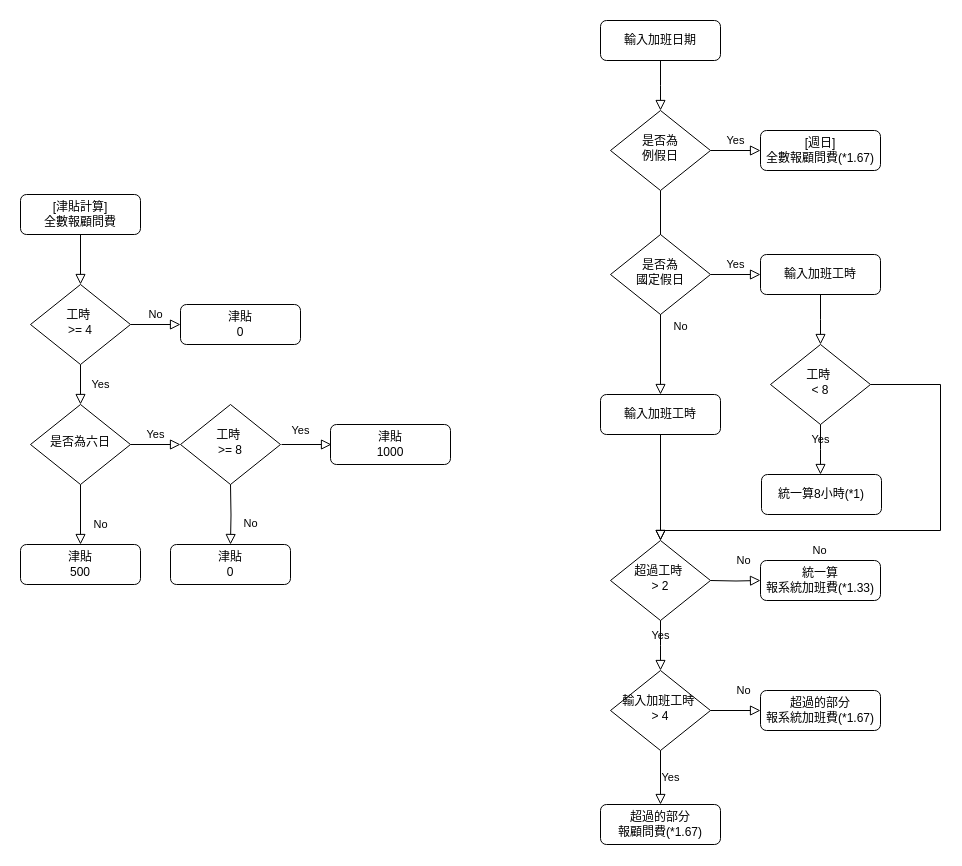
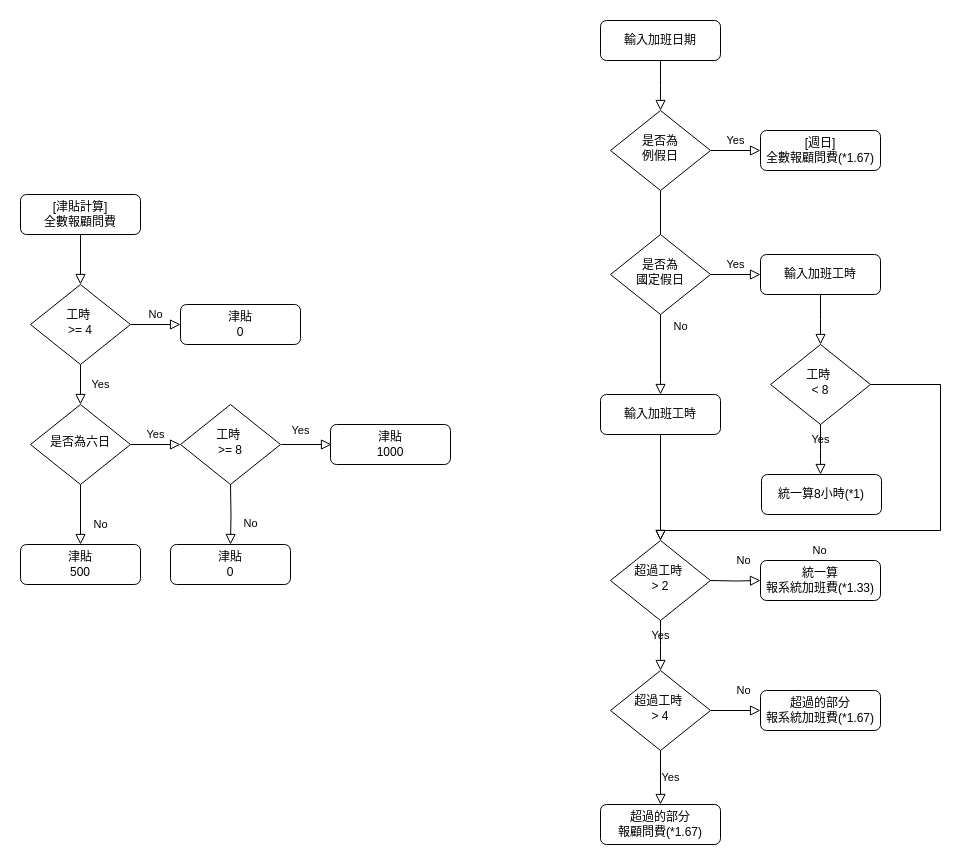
(661, 709) -> (661, 709)
